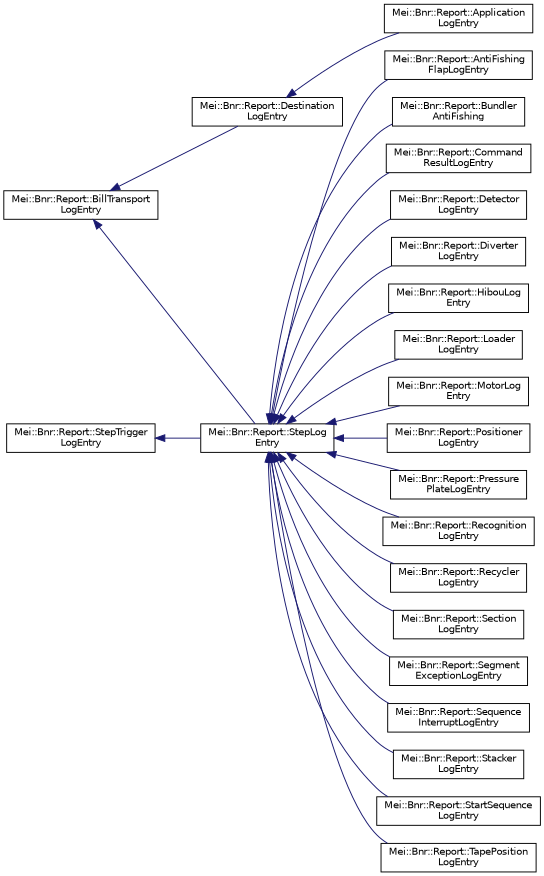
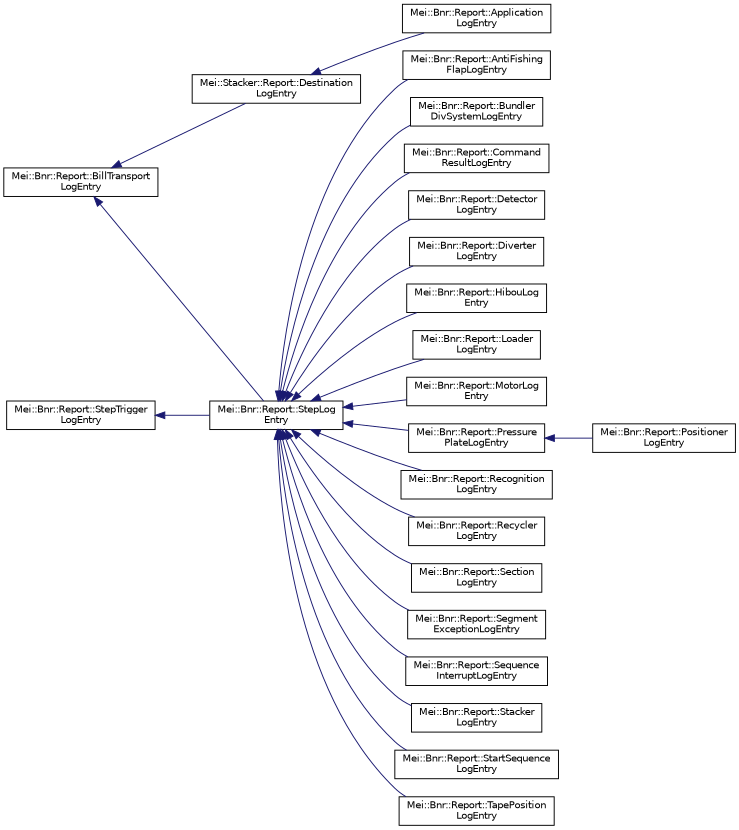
(267, 112) -> (276, 89)
(459, 112) -> (477, 112)
(365, 438) -> (574, 438)
